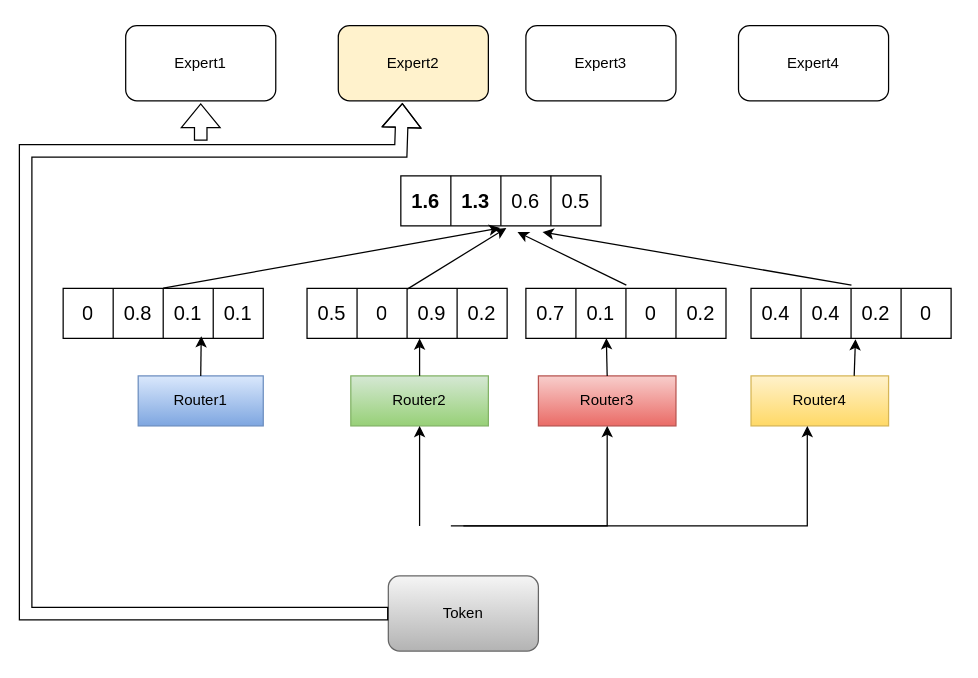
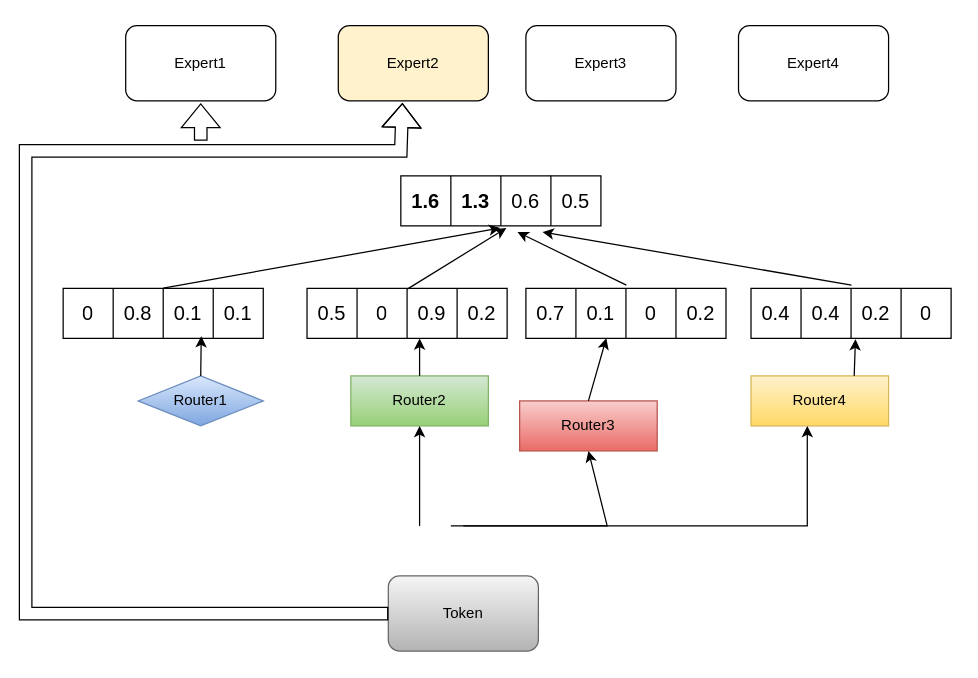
(201, 401) -> (201, 401)
(607, 401) -> (588, 426)
